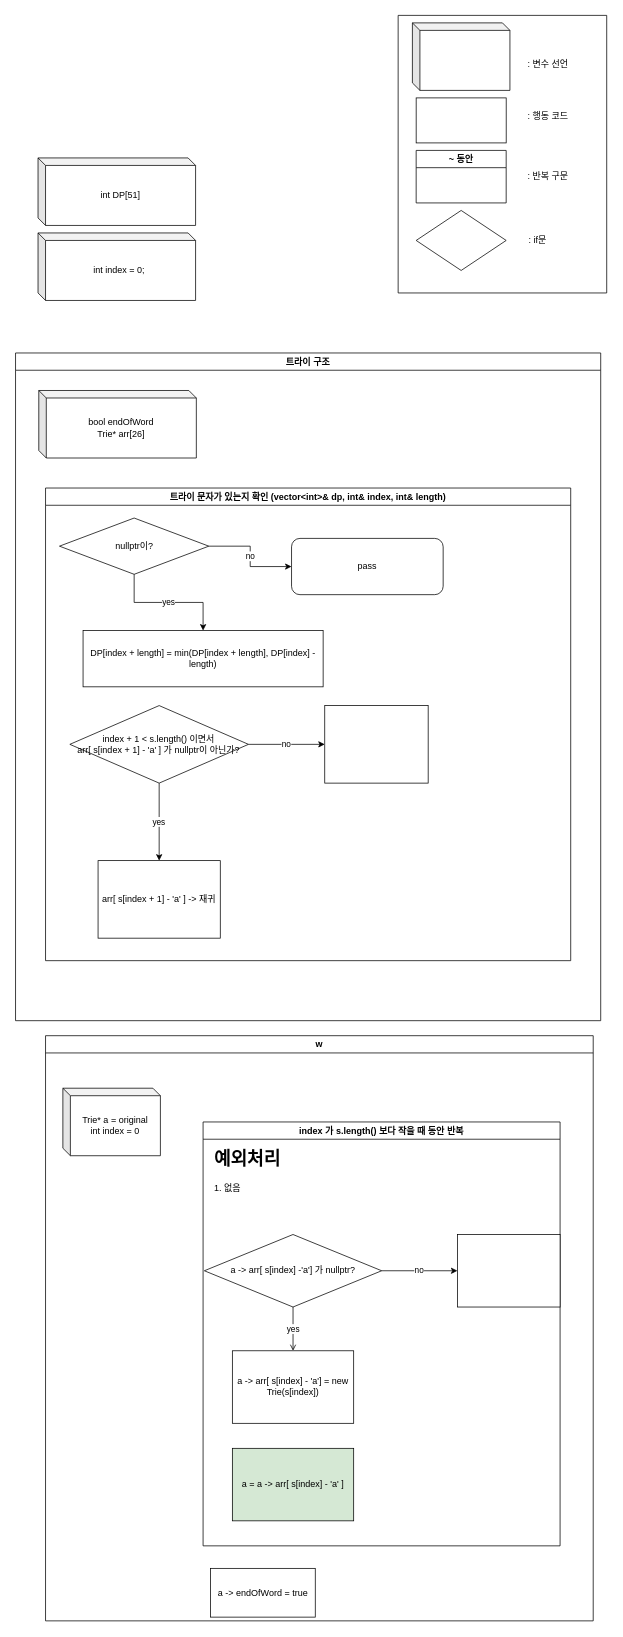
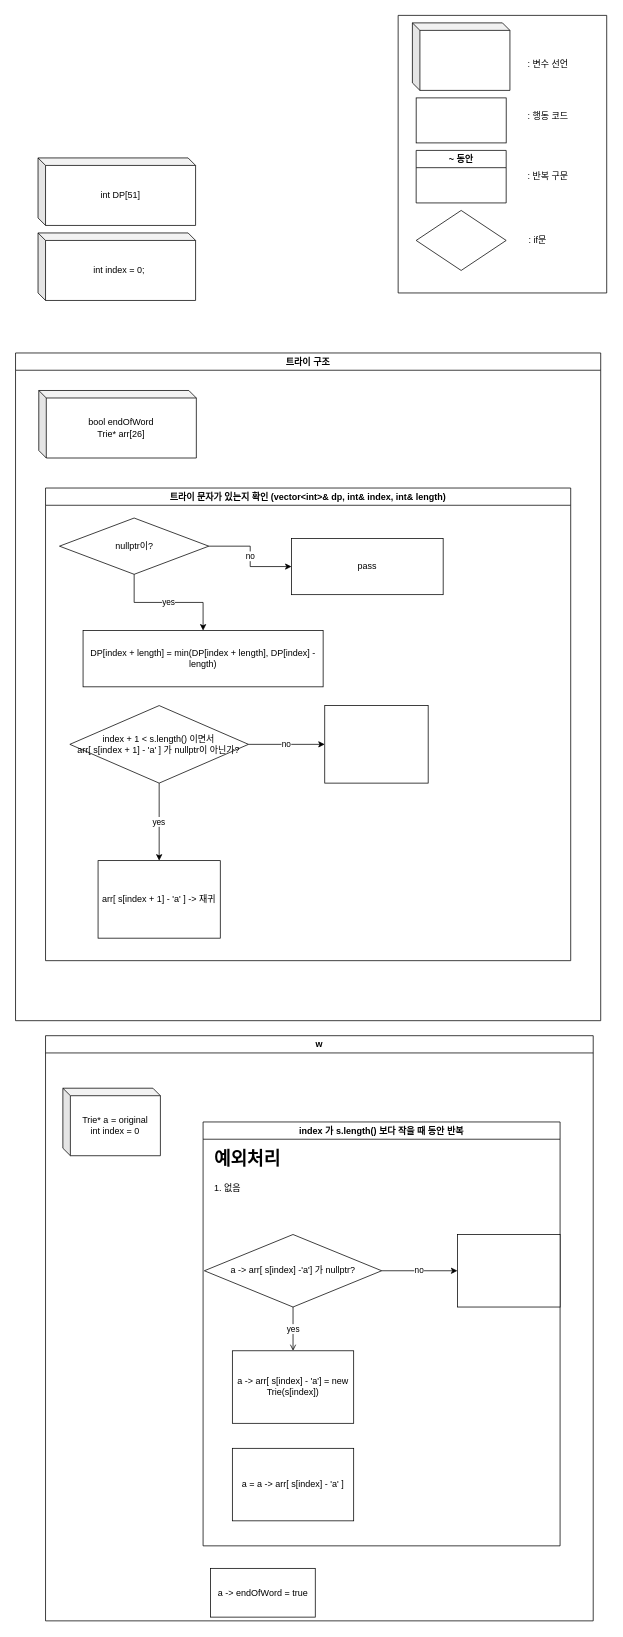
(367, 566) -> (367, 566)
(293, 1484) -> (293, 1484)
